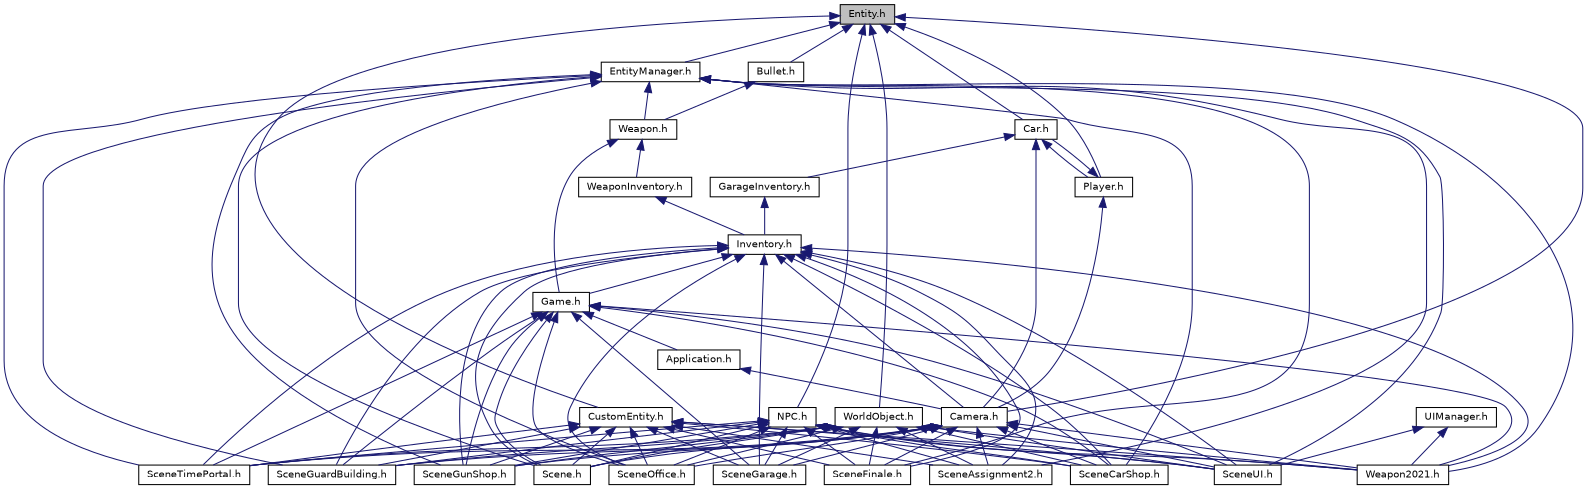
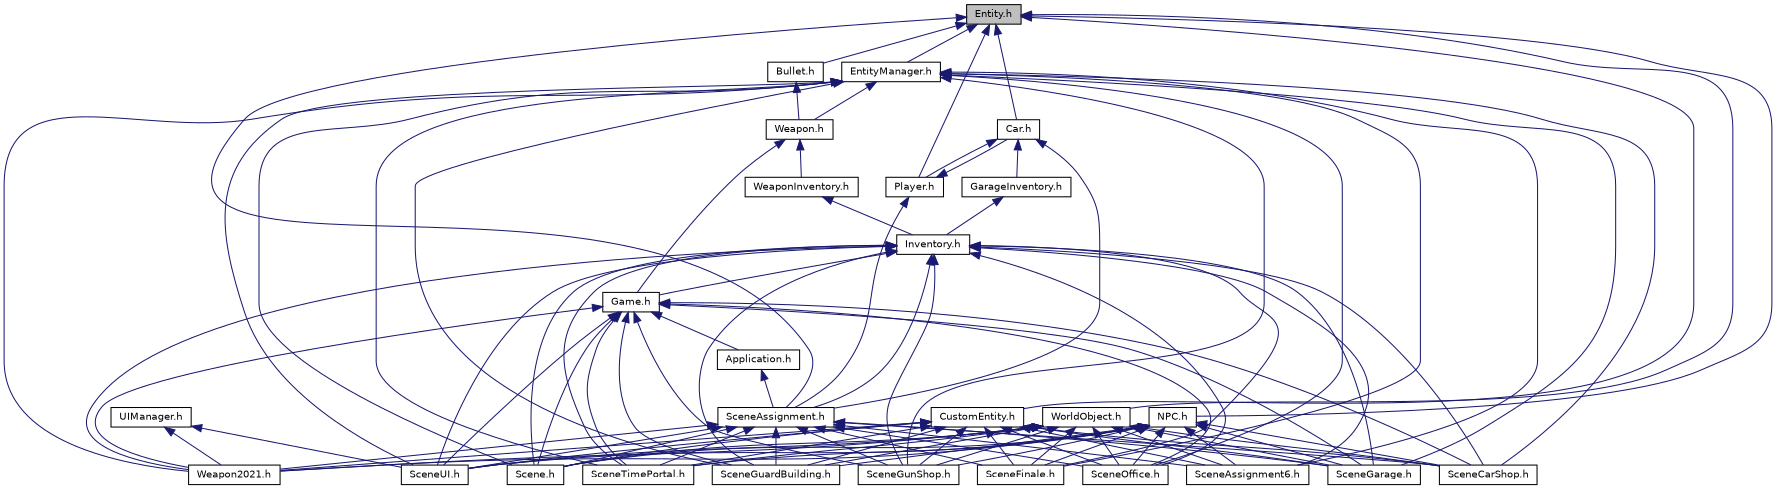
none -> (1493, 124)
(974, 417) -> (776, 417)
(991, 475) -> (1248, 475)
